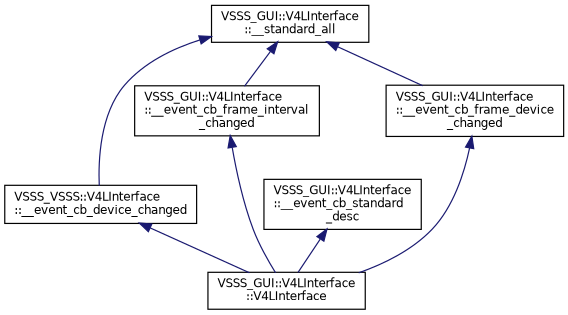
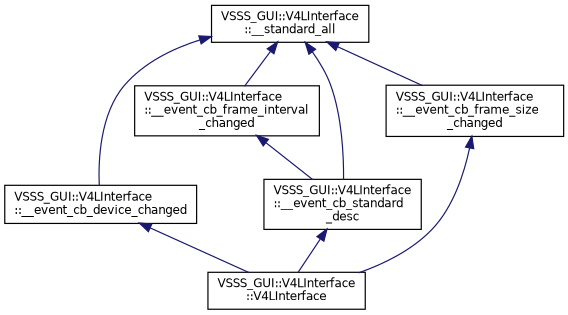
(475, 111) -> (475, 111)
none -> (338, 113)
(101, 204) -> (101, 204)
(247, 212) -> (289, 161)
